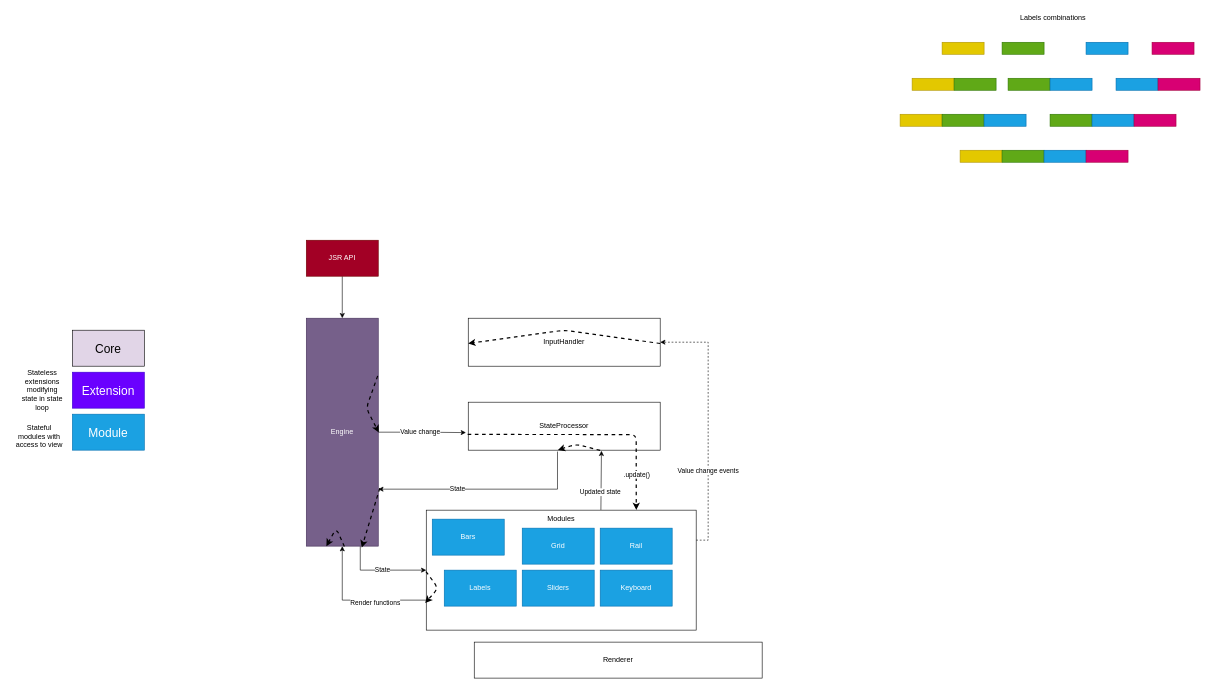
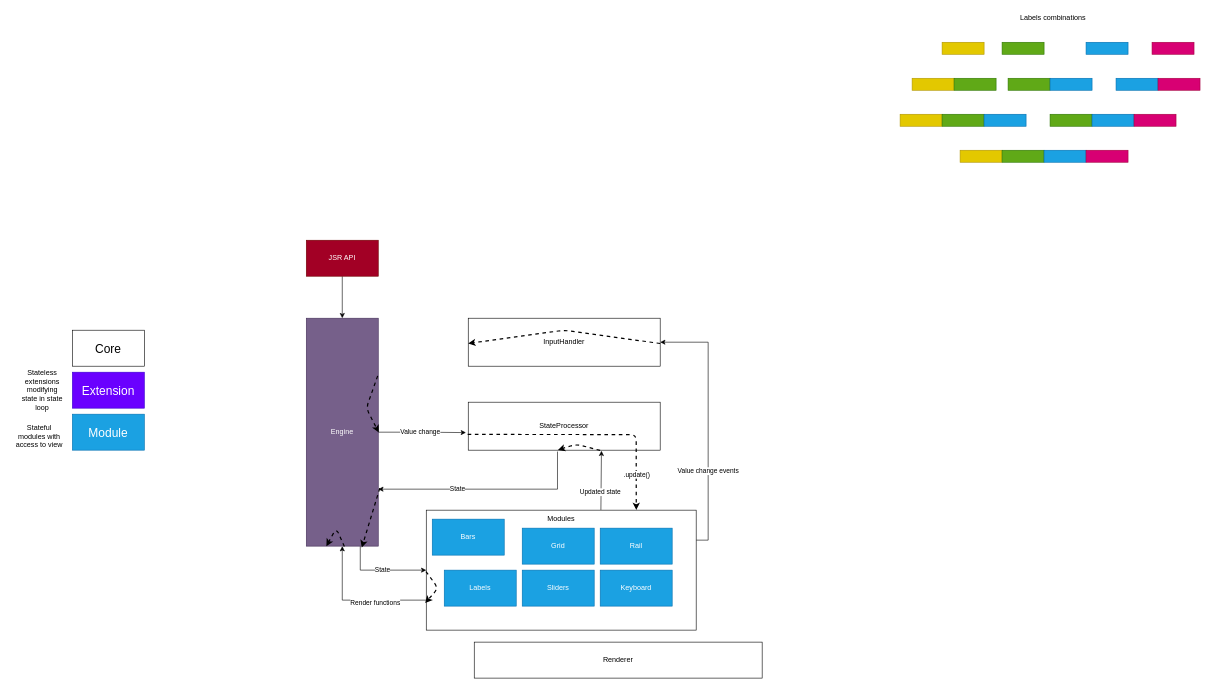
(108, 348) -> (108, 348)
(708, 425) -> (708, 425)
